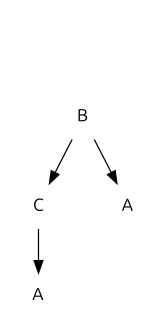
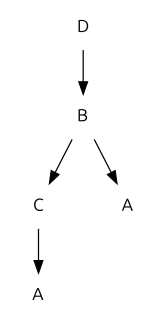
none -> (83, 27)
